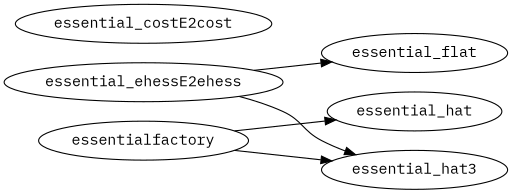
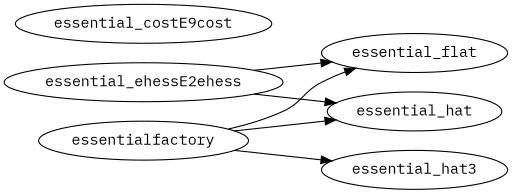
(144, 24) -> (144, 24)
none -> (290, 107)
(293, 117) -> (289, 98)
